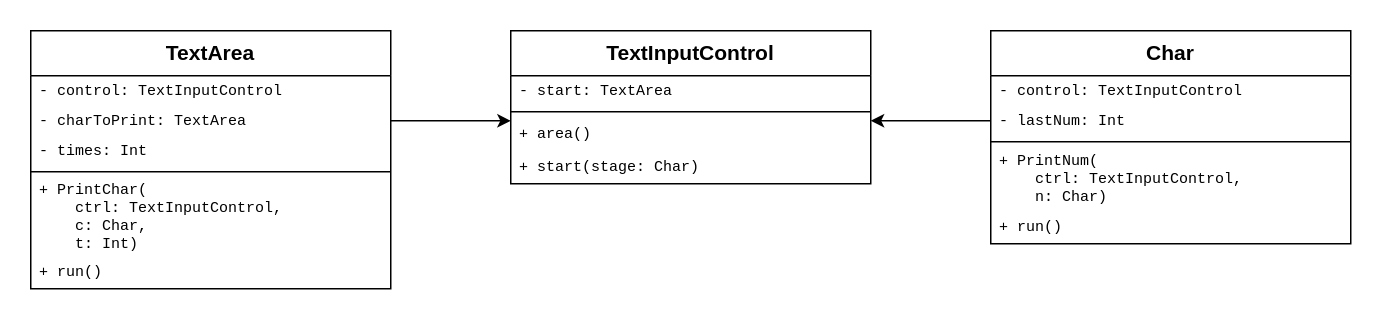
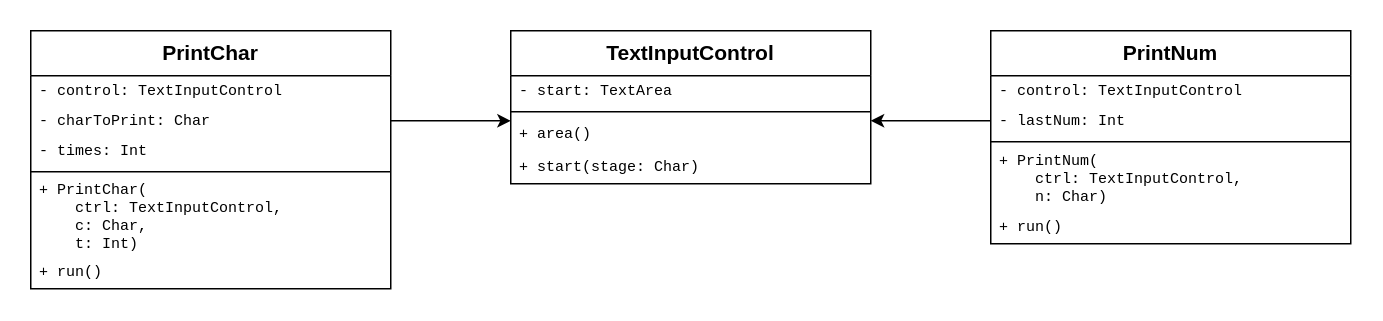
(211, 54) -> (211, 54)
(1171, 54) -> (1171, 54)
(129, 121) -> (112, 121)
